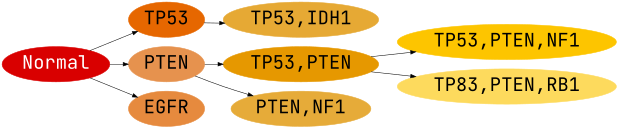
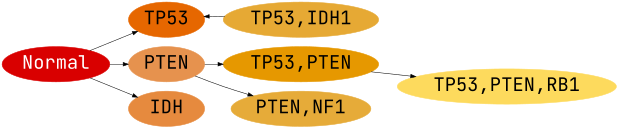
(212, 23) -> (217, 16)
(507, 42) -> none
(507, 87) -> (507, 87)
(167, 109) -> (167, 109)
